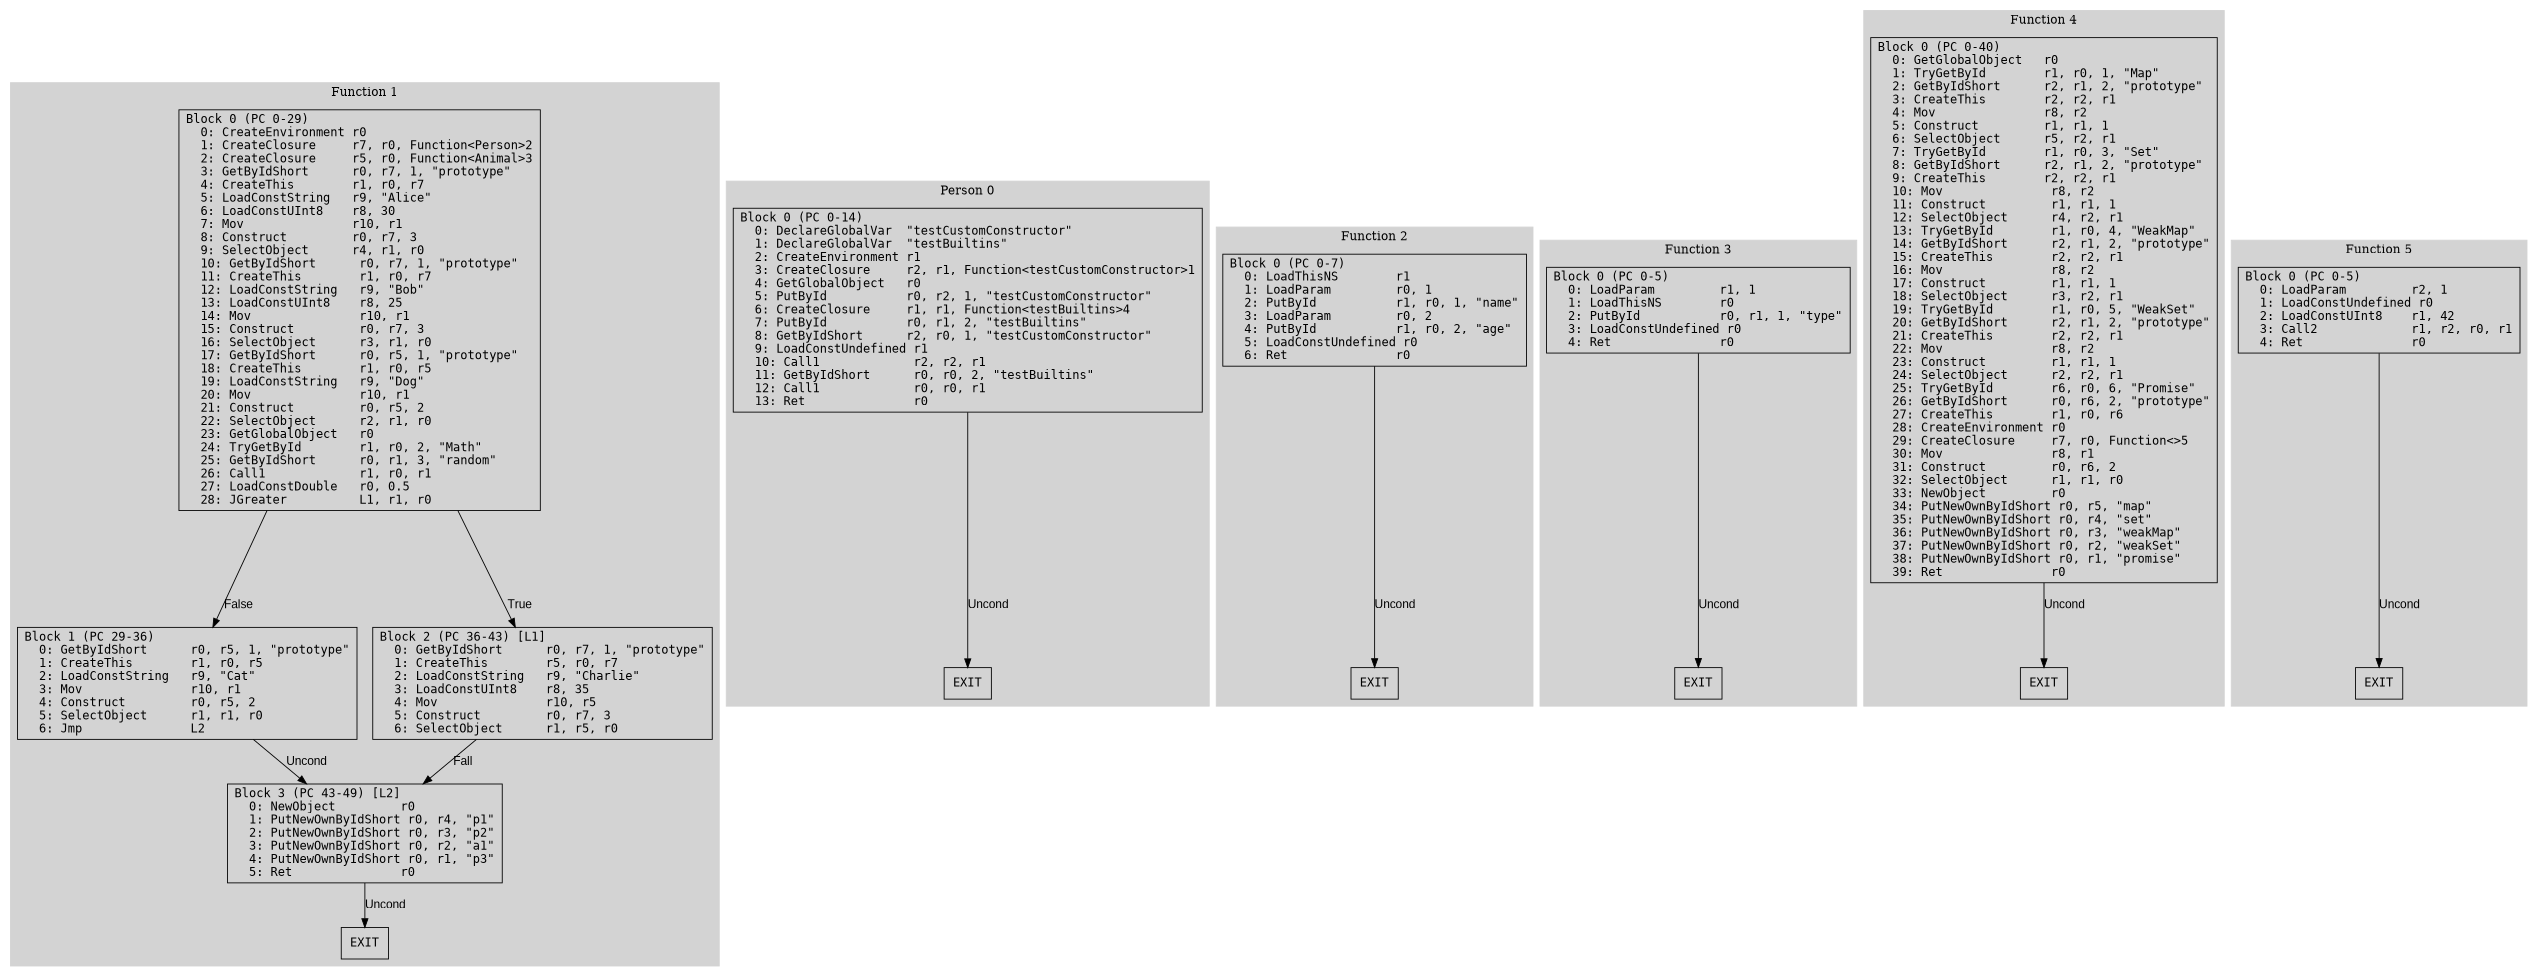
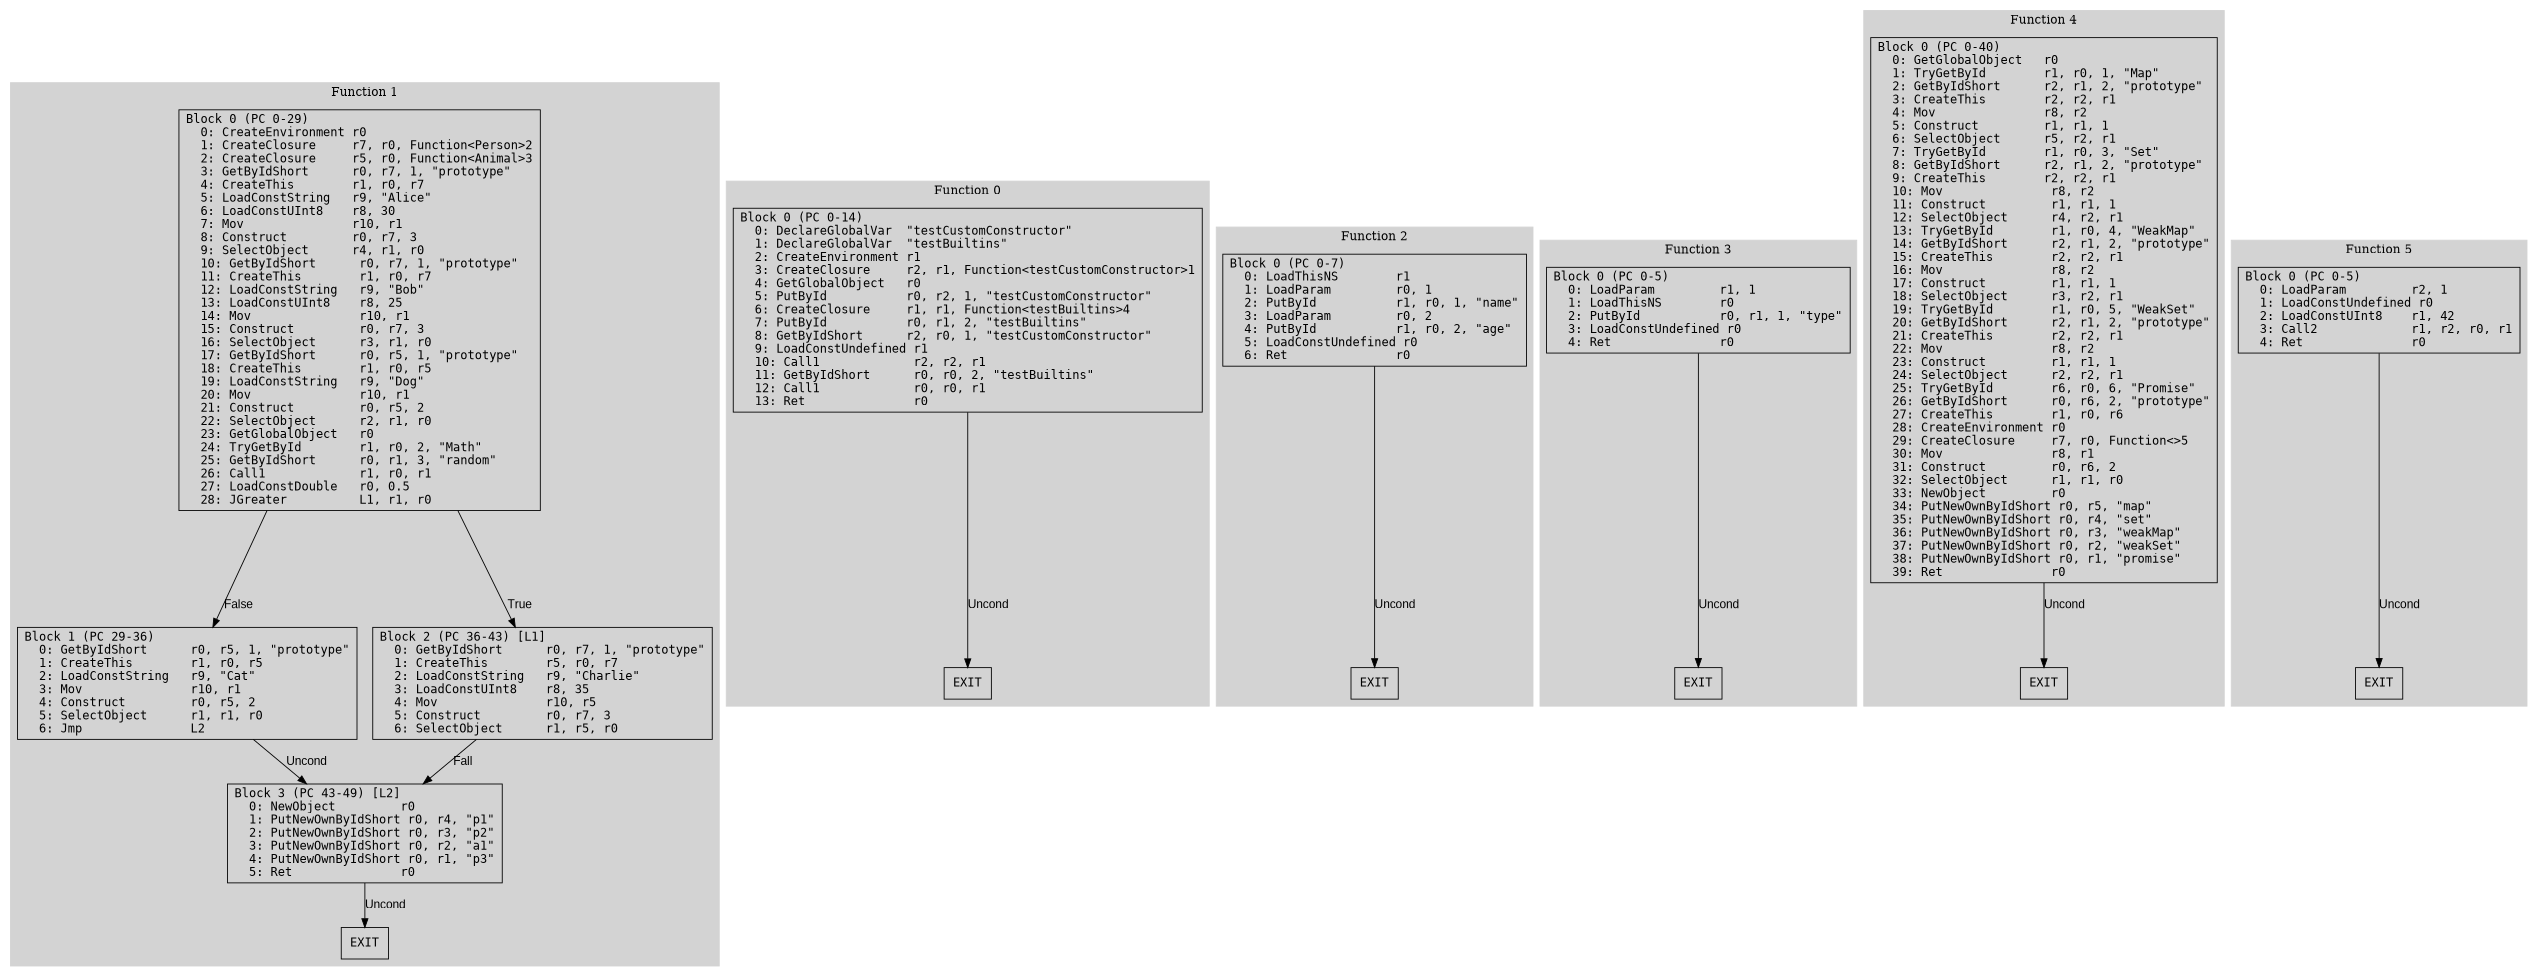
(968, 191) -> (968, 191)
